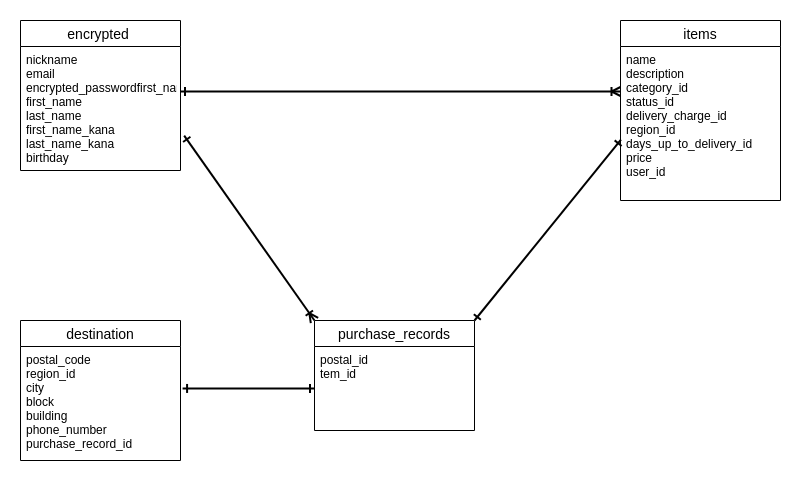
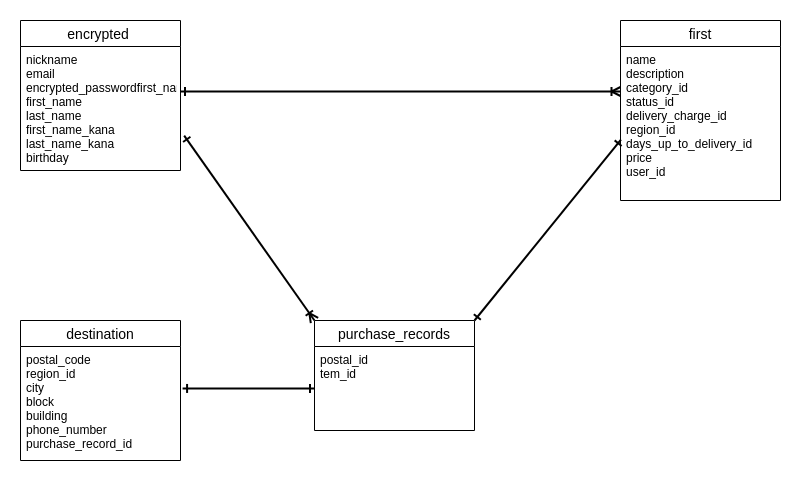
(700, 34) -> (700, 34)
